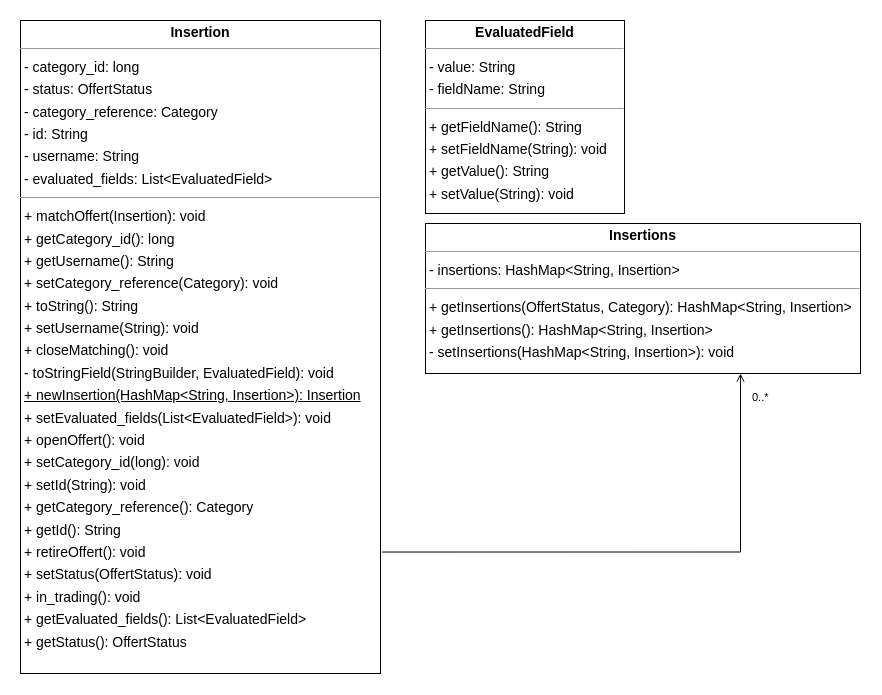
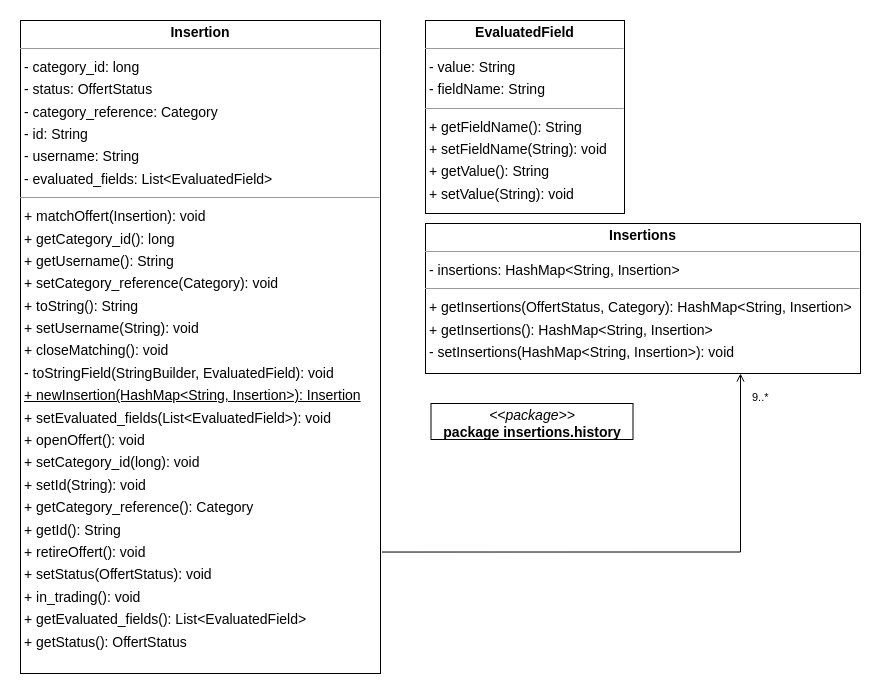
(763, 398) -> (763, 398)
none -> (532, 422)
